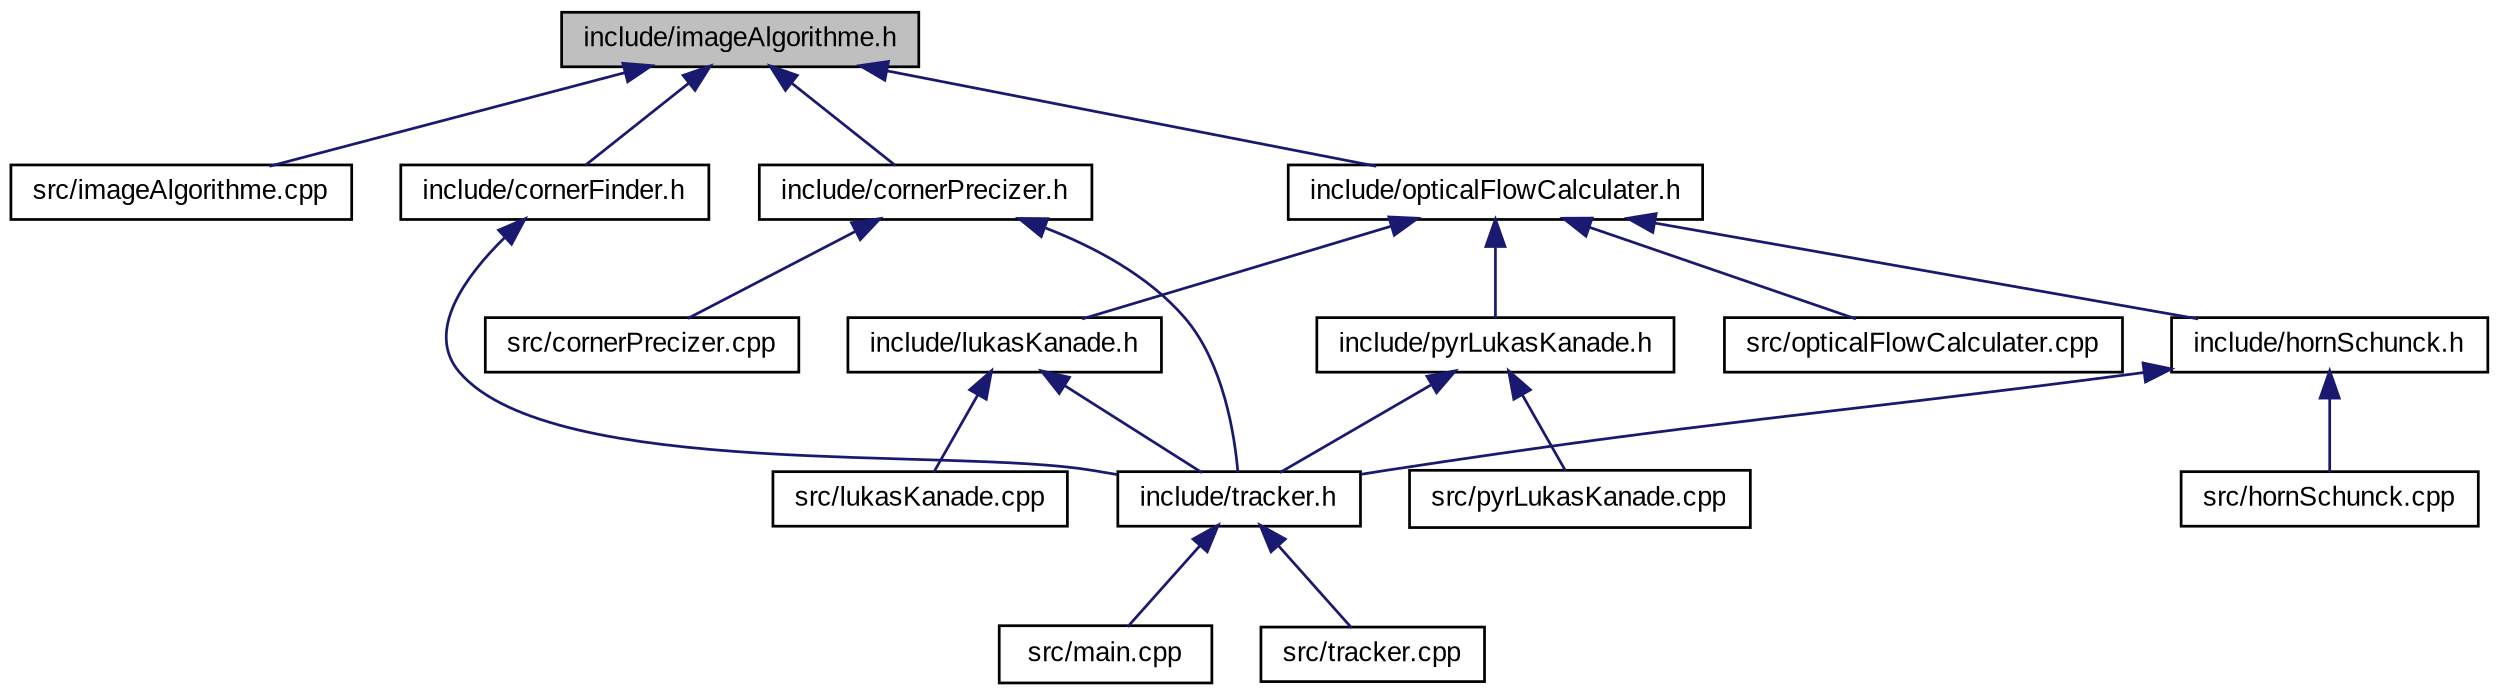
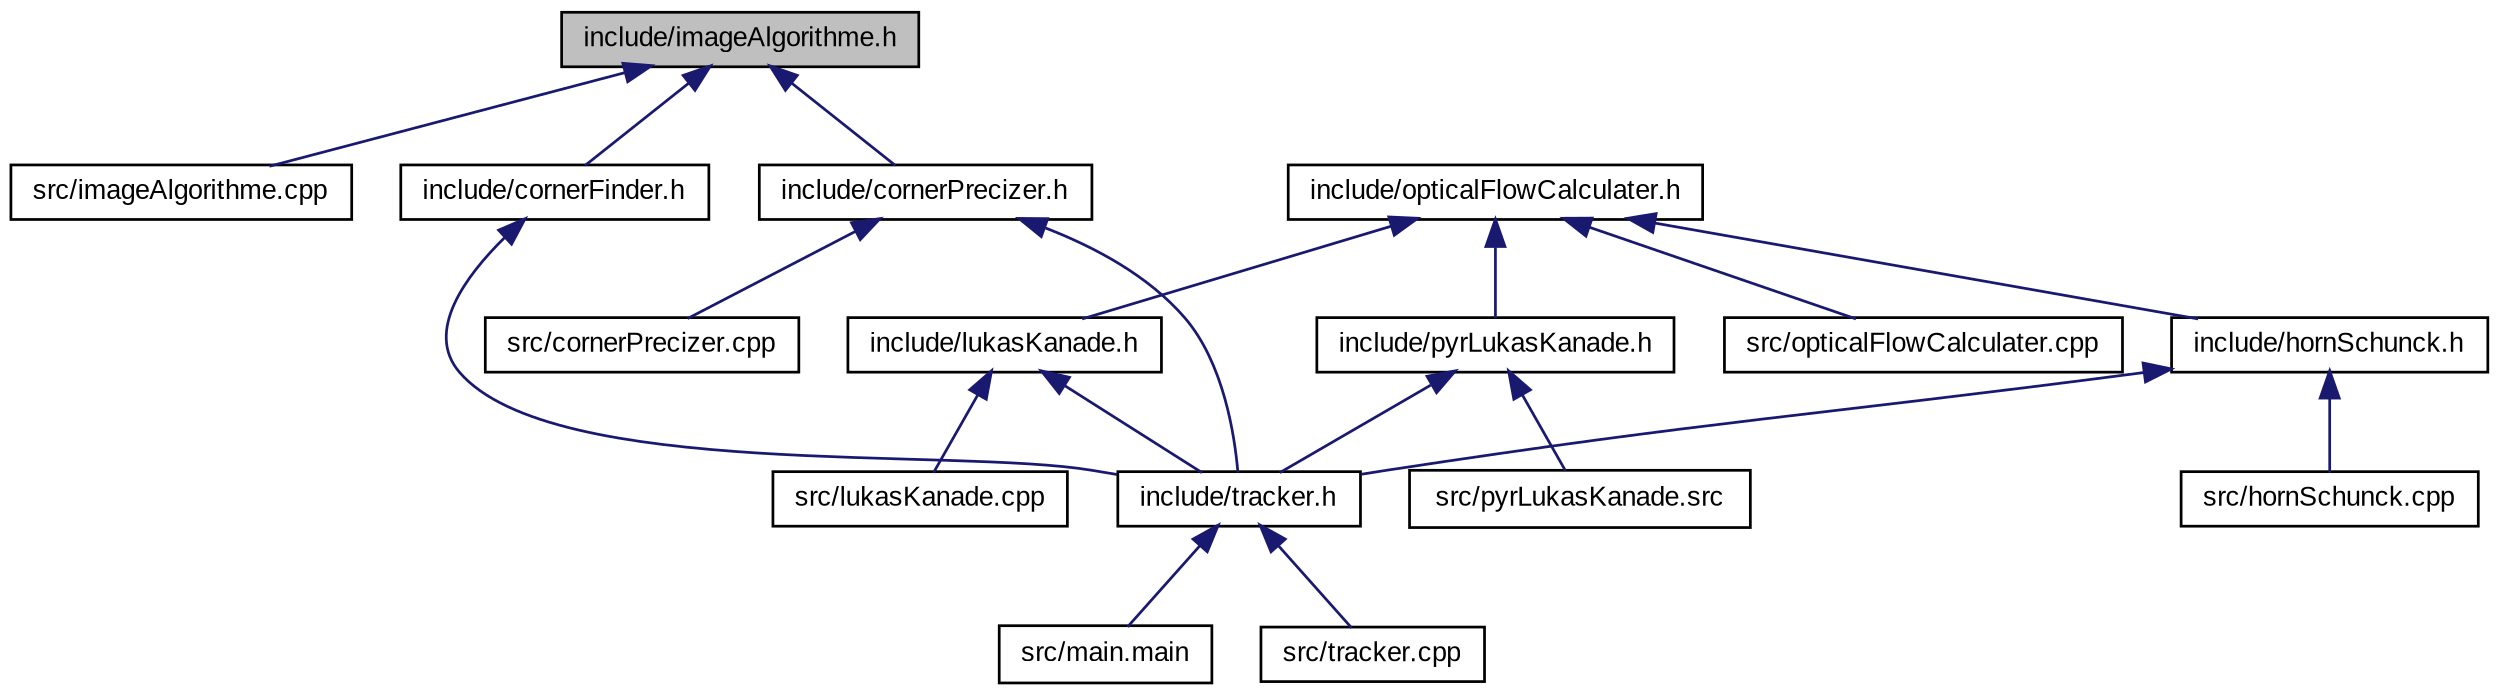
(1132, 119) -> none
(1580, 499) -> (1580, 499)
(1106, 654) -> (1106, 654)
